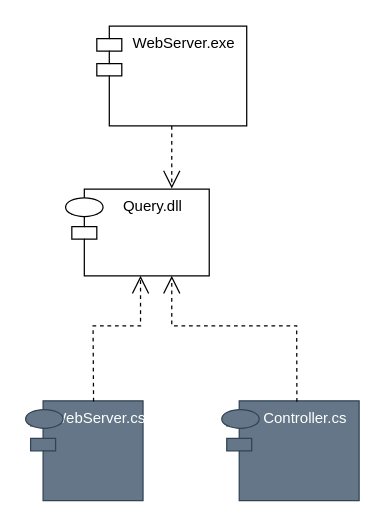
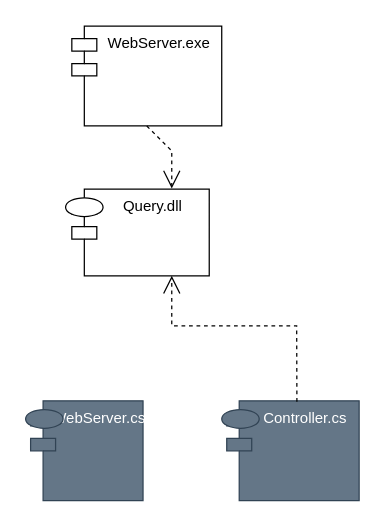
(172, 76) -> (147, 76)
(102, 326) -> none
